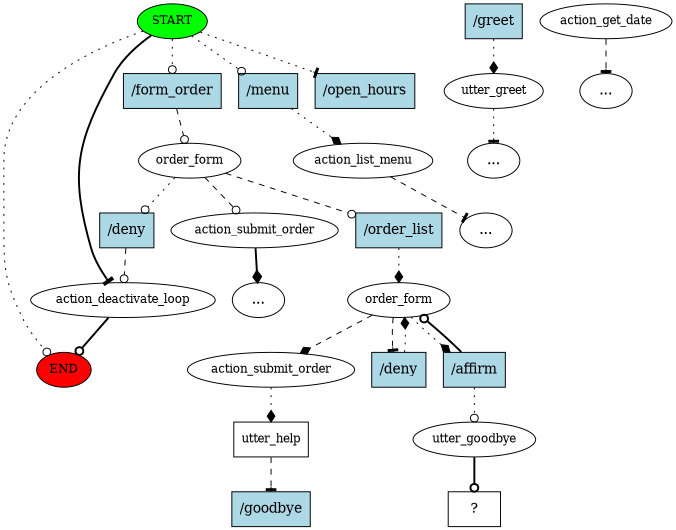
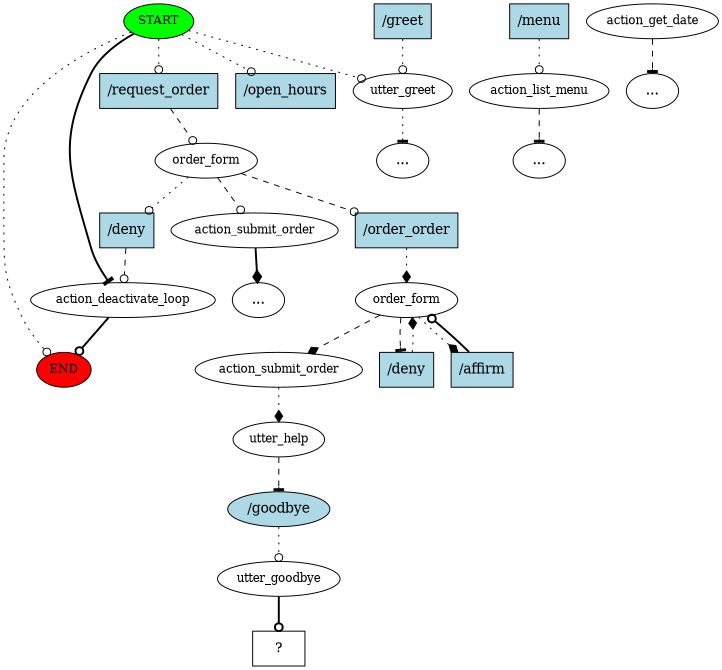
(494, 50) -> (403, 52)
(215, 52) -> (273, 54)
(257, 52) -> (215, 52)
(172, 91) -> (159, 91)
(311, 123) -> (539, 52)
(399, 230) -> (407, 230)
(474, 401) -> (279, 540)
(271, 439) -> (279, 439)
(271, 509) -> (279, 509)
